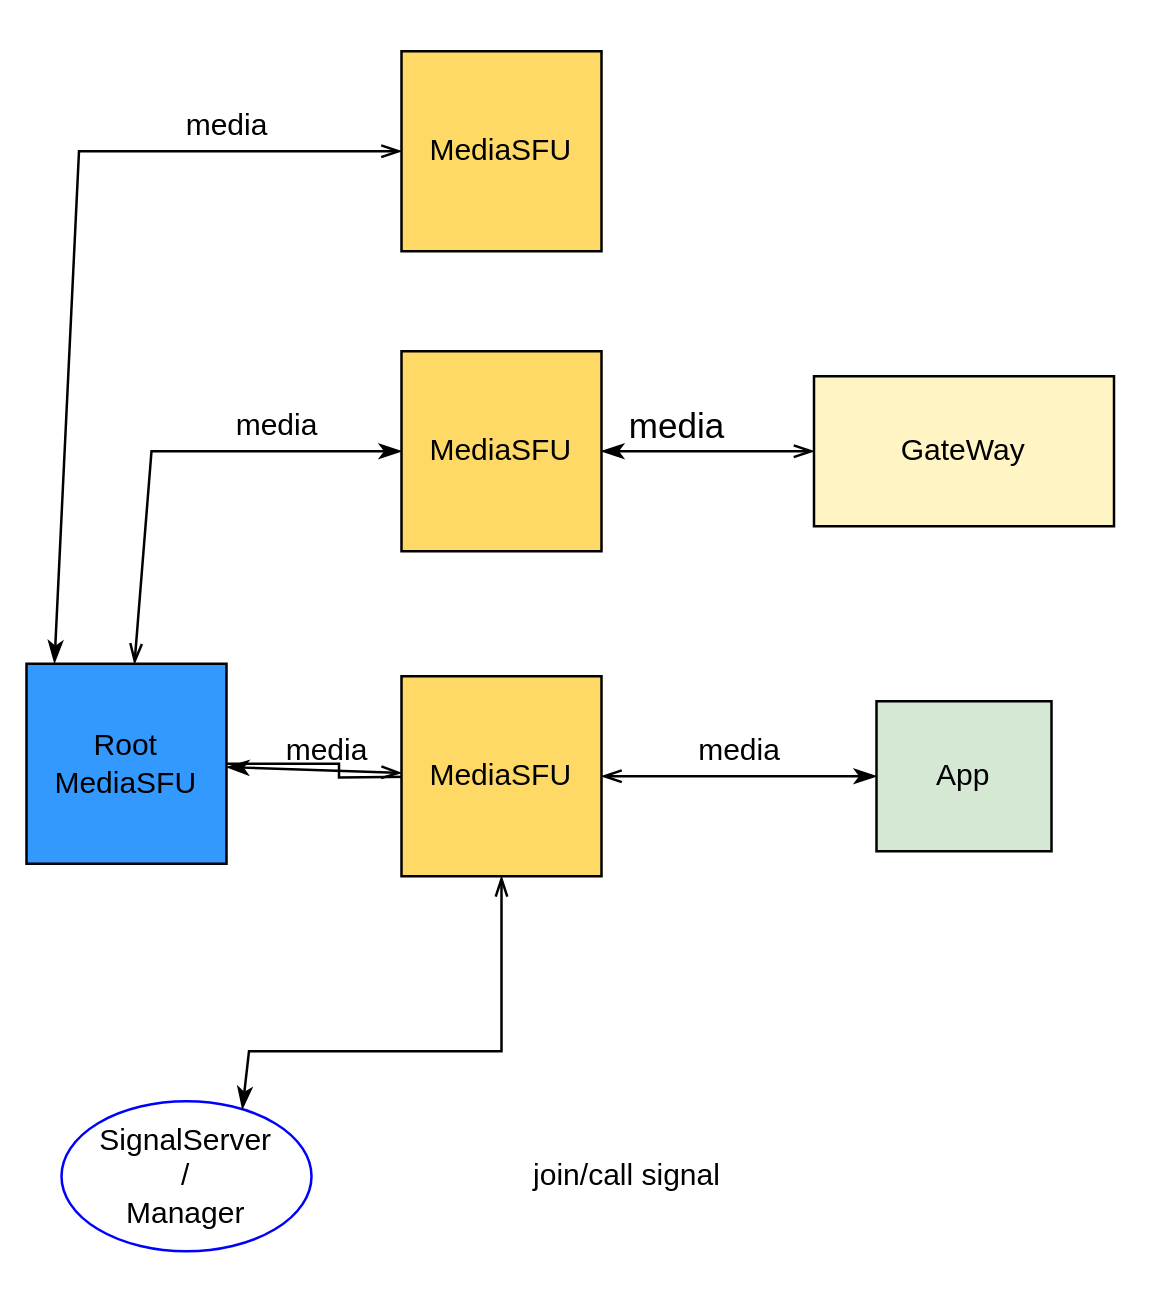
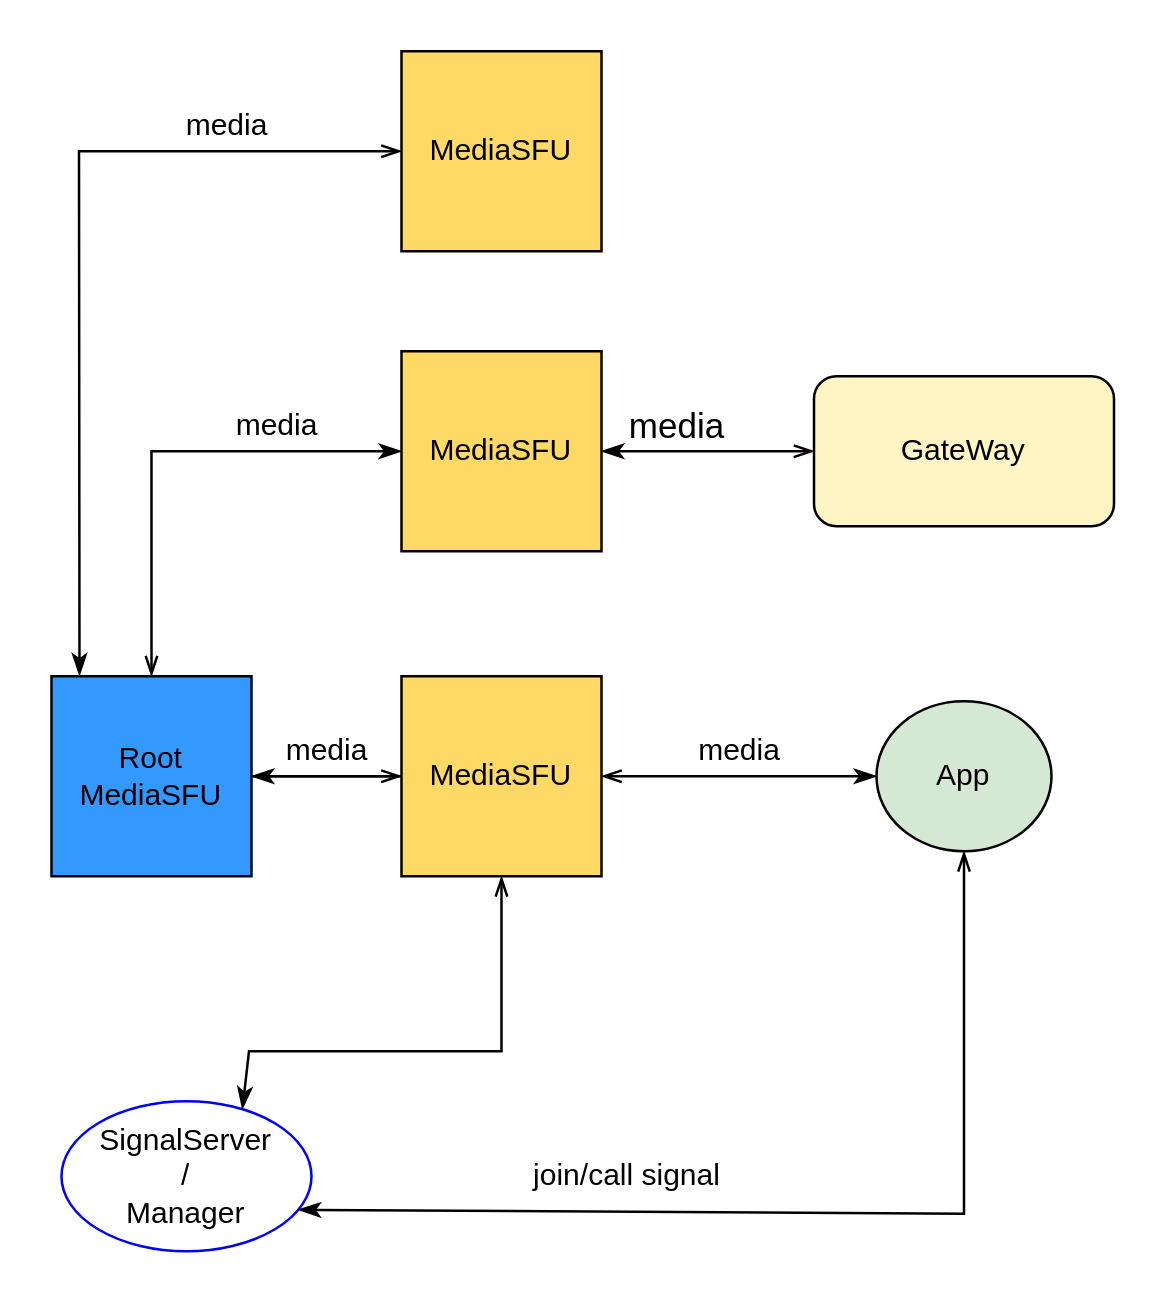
(964, 451) -> (964, 451)
(126, 764) -> (151, 776)
(964, 776) -> (964, 776)
none -> (818, 1213)
